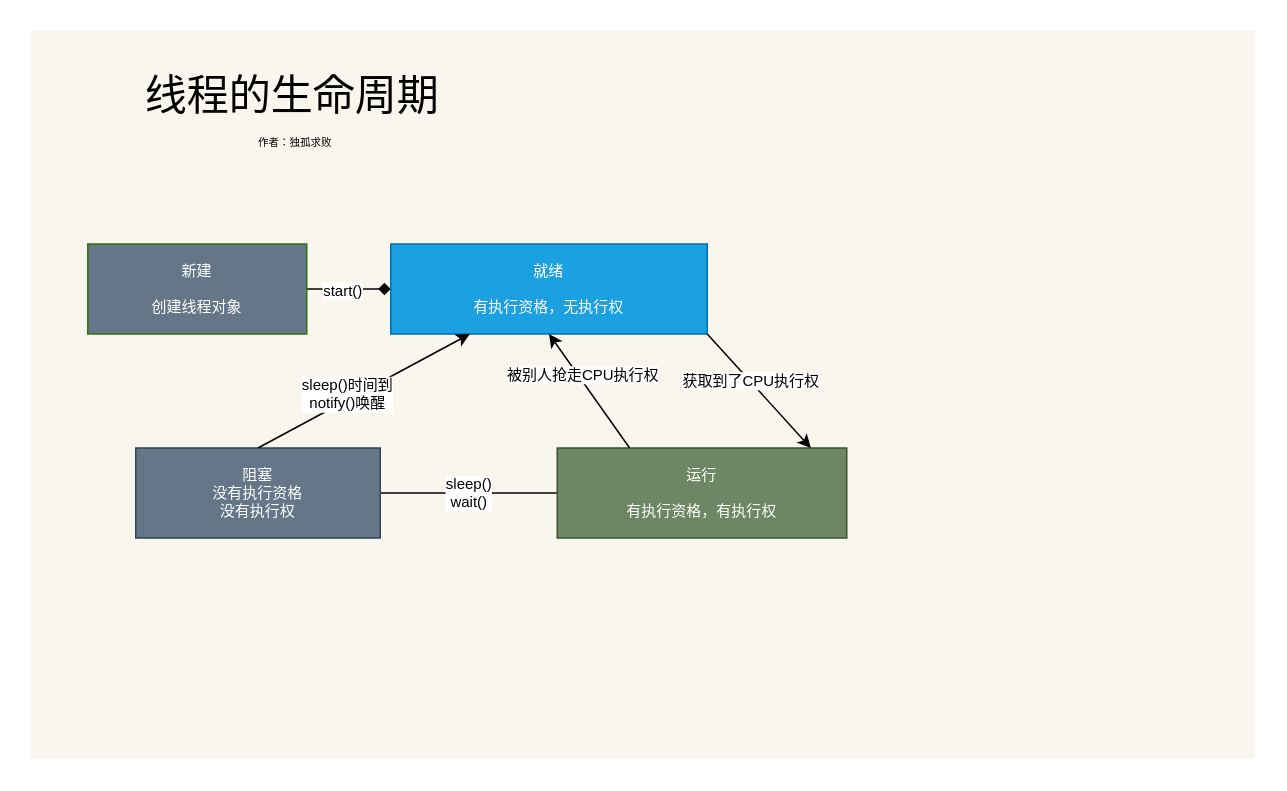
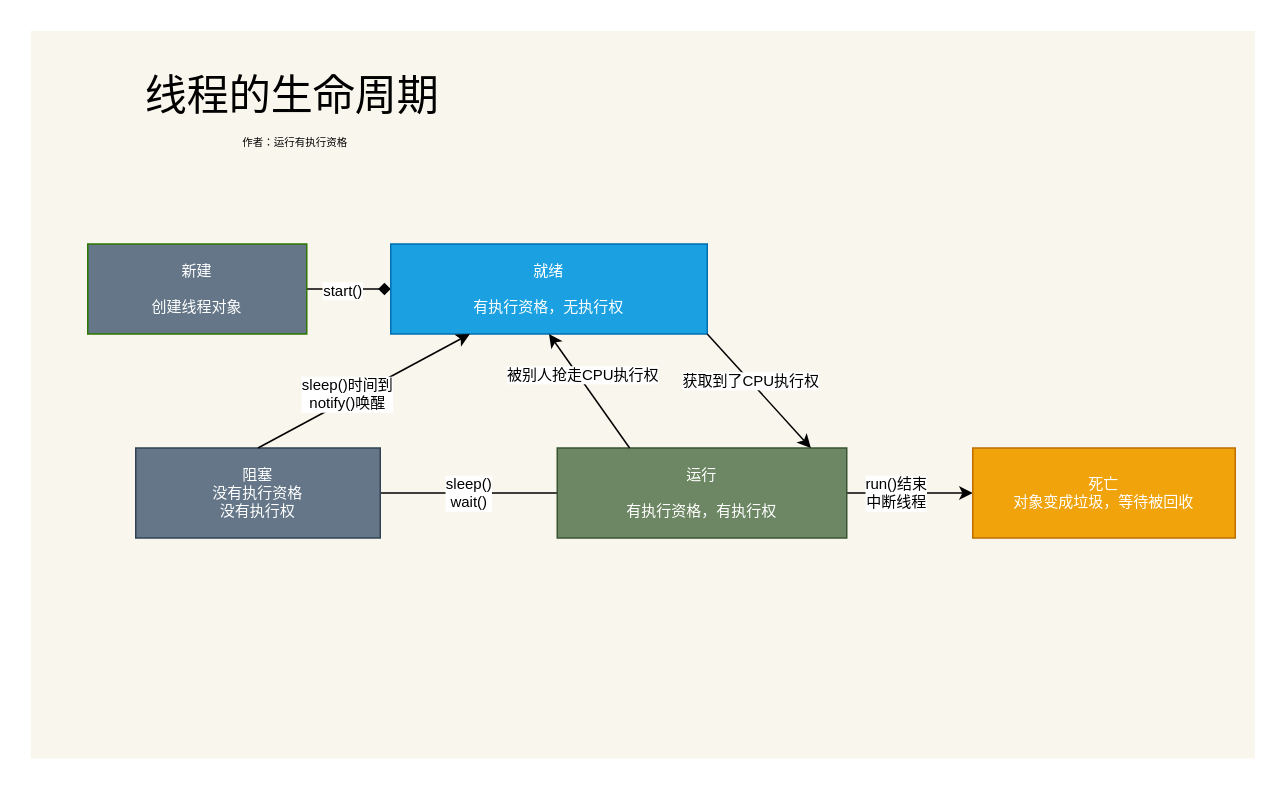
(296, 143) -> (296, 143)
none -> (905, 493)
none -> (1104, 493)
